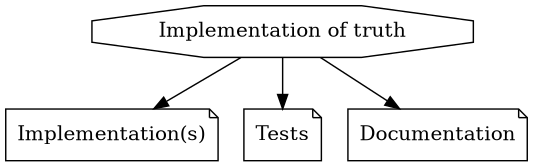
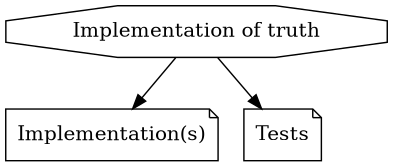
(438, 135) -> none
